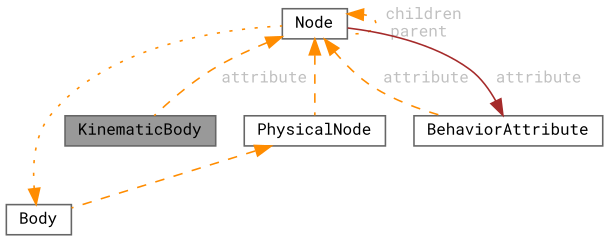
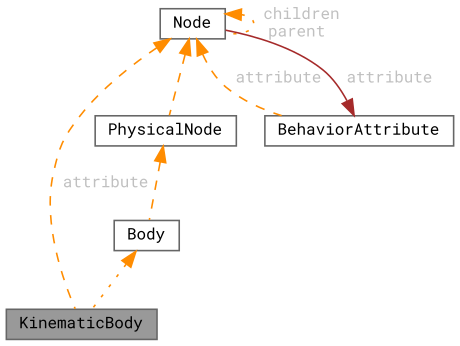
(121, 63) -> (109, 287)
